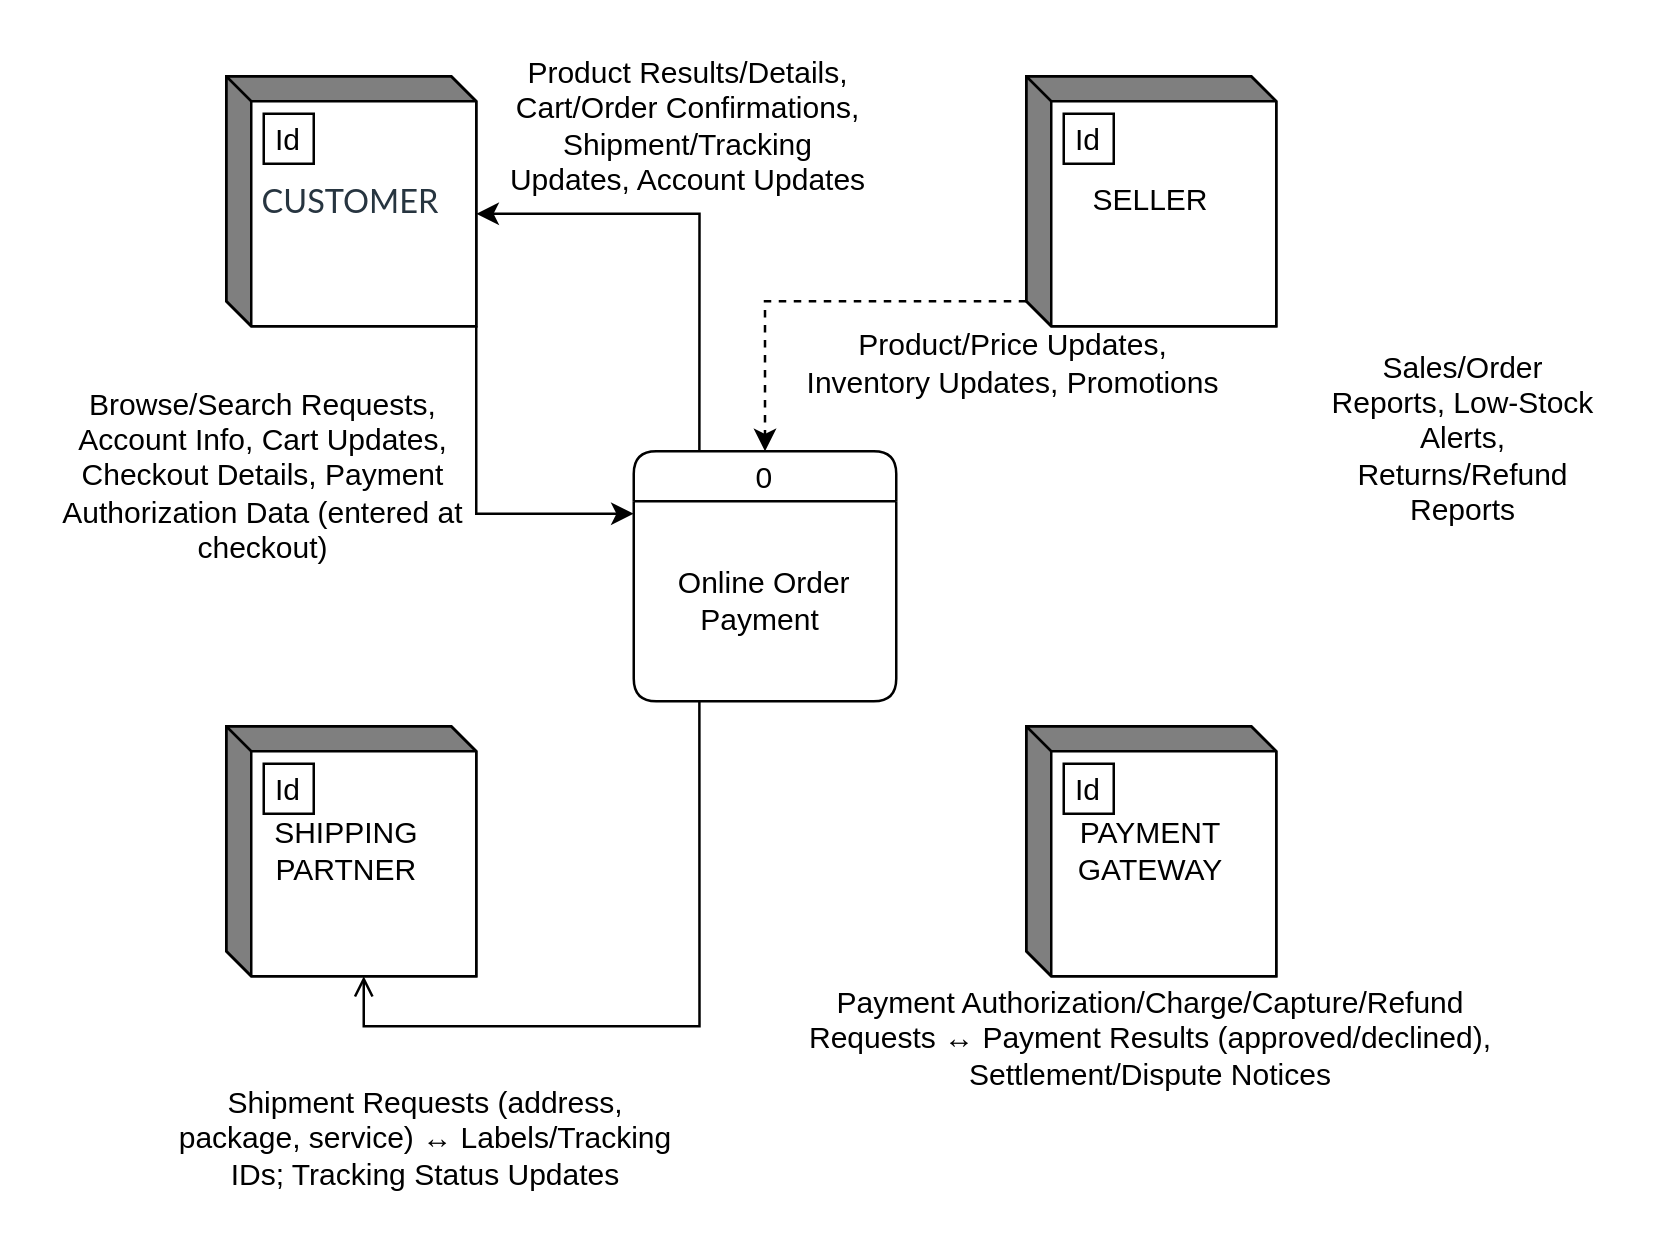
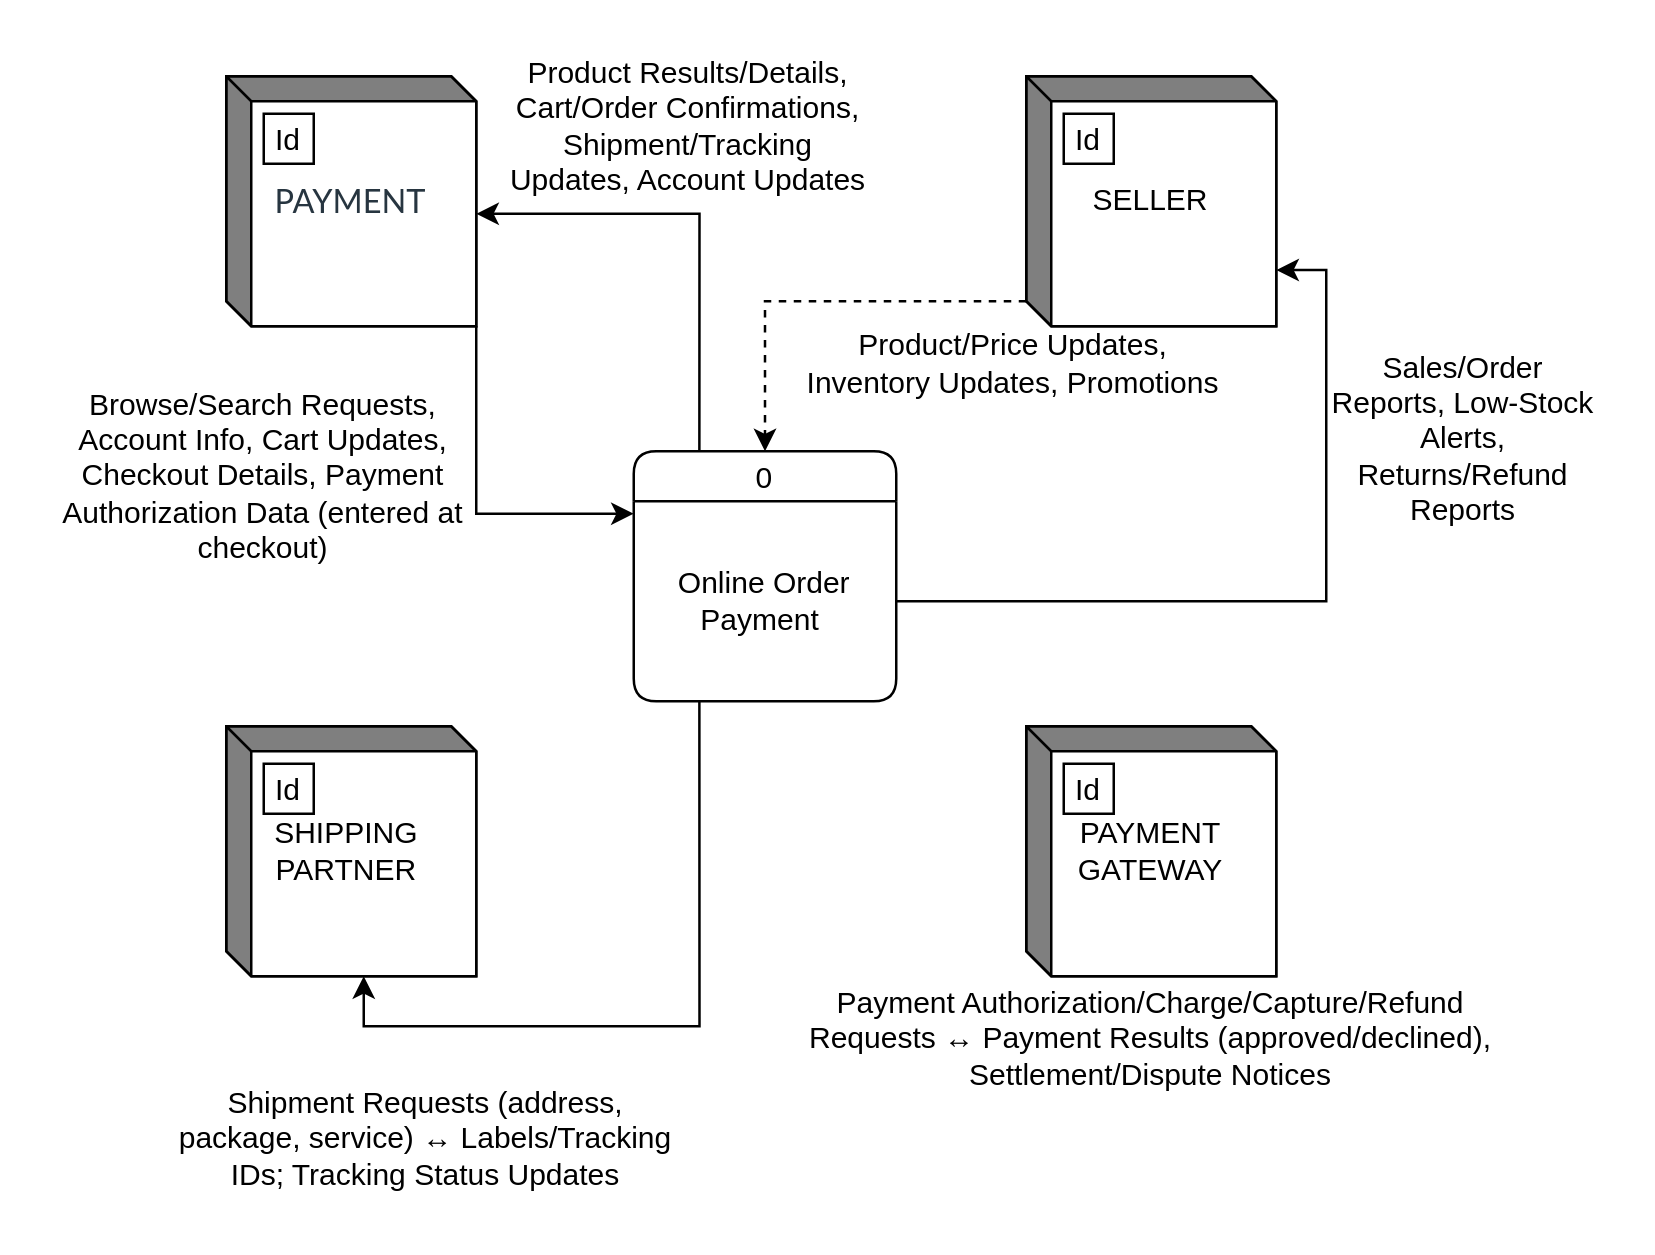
(351, 201) -> (351, 201)
none -> (1293, 601)
(364, 990) -> (364, 994)
